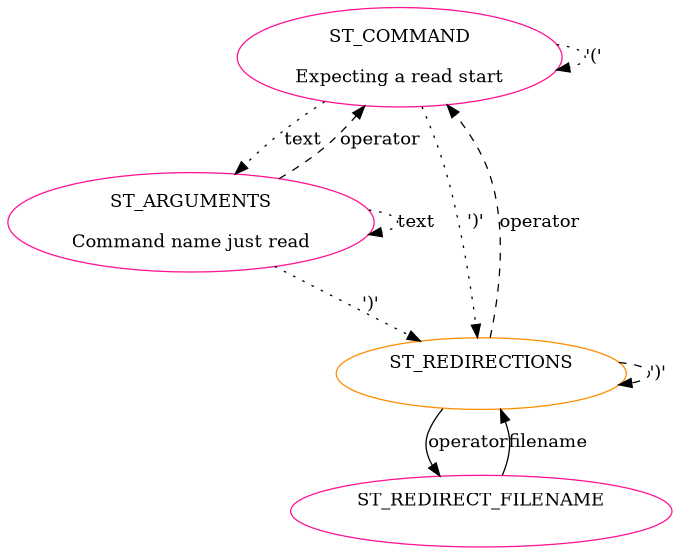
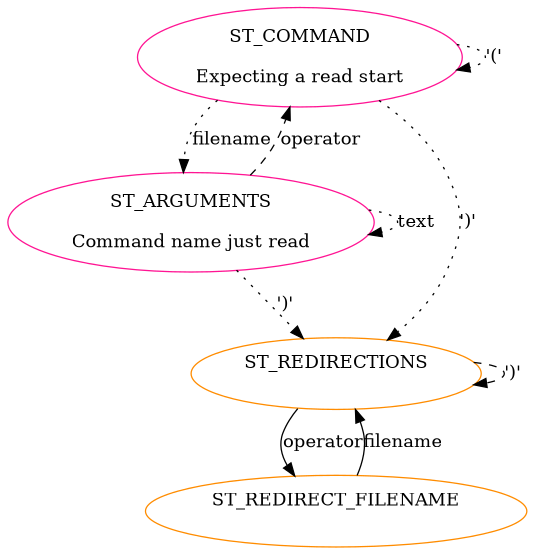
(303, 140) -> (232, 140)
(499, 222) -> none
(481, 511) -> (336, 511)
